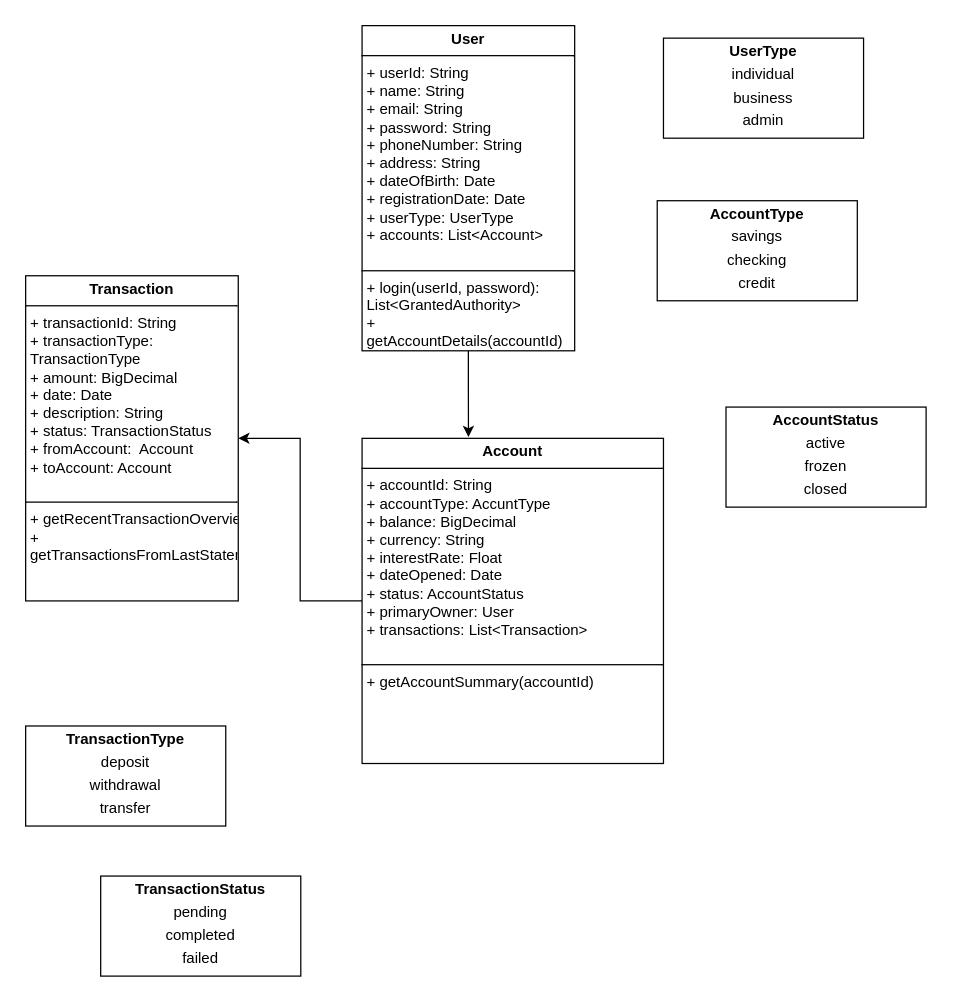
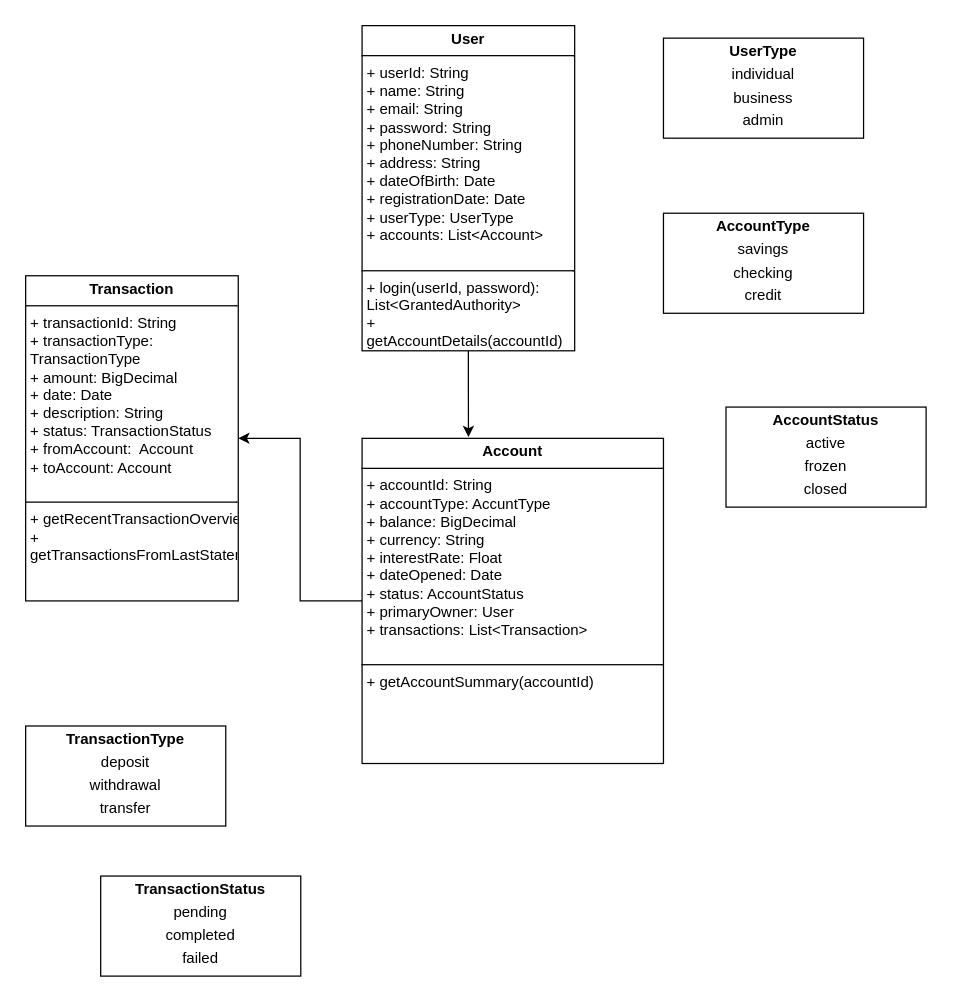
(757, 251) -> (763, 263)
